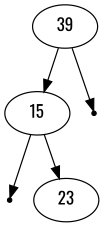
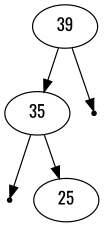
(37, 113) -> (37, 113)
(66, 200) -> (66, 200)
